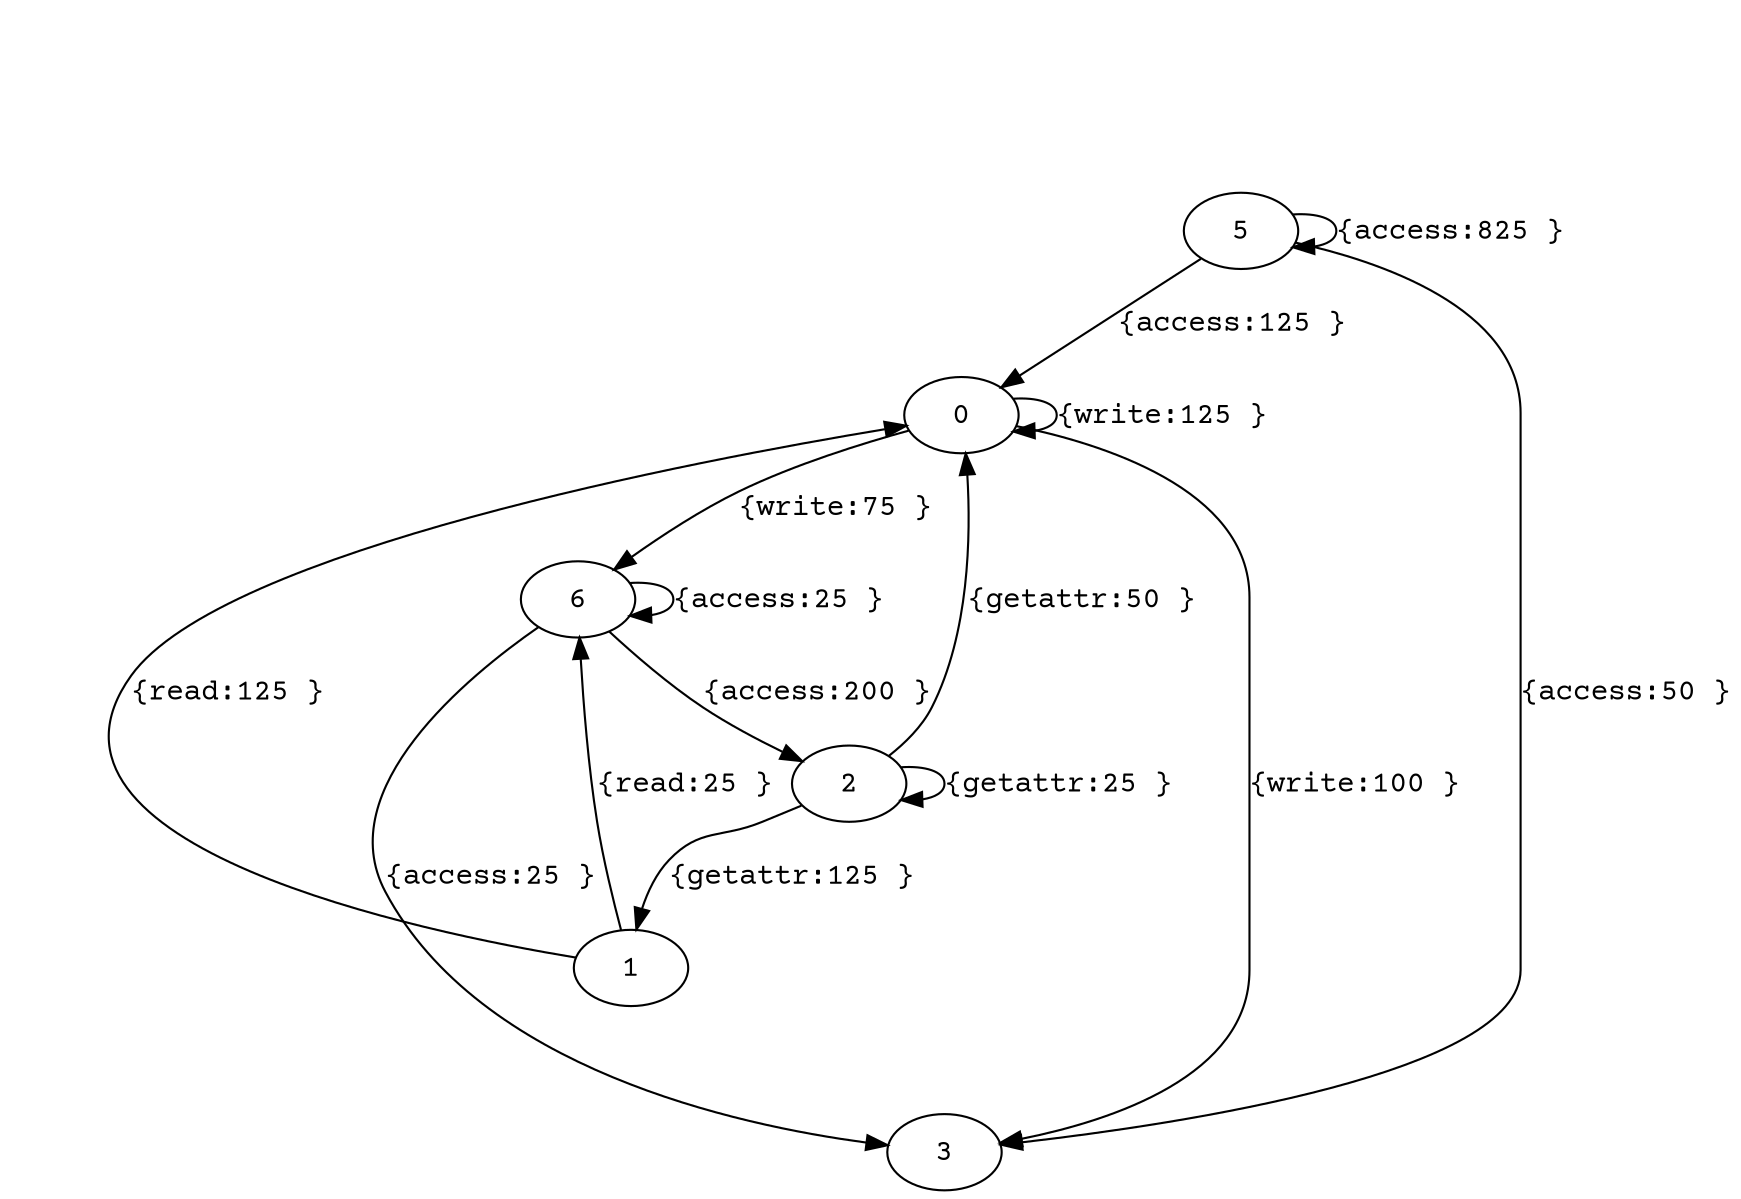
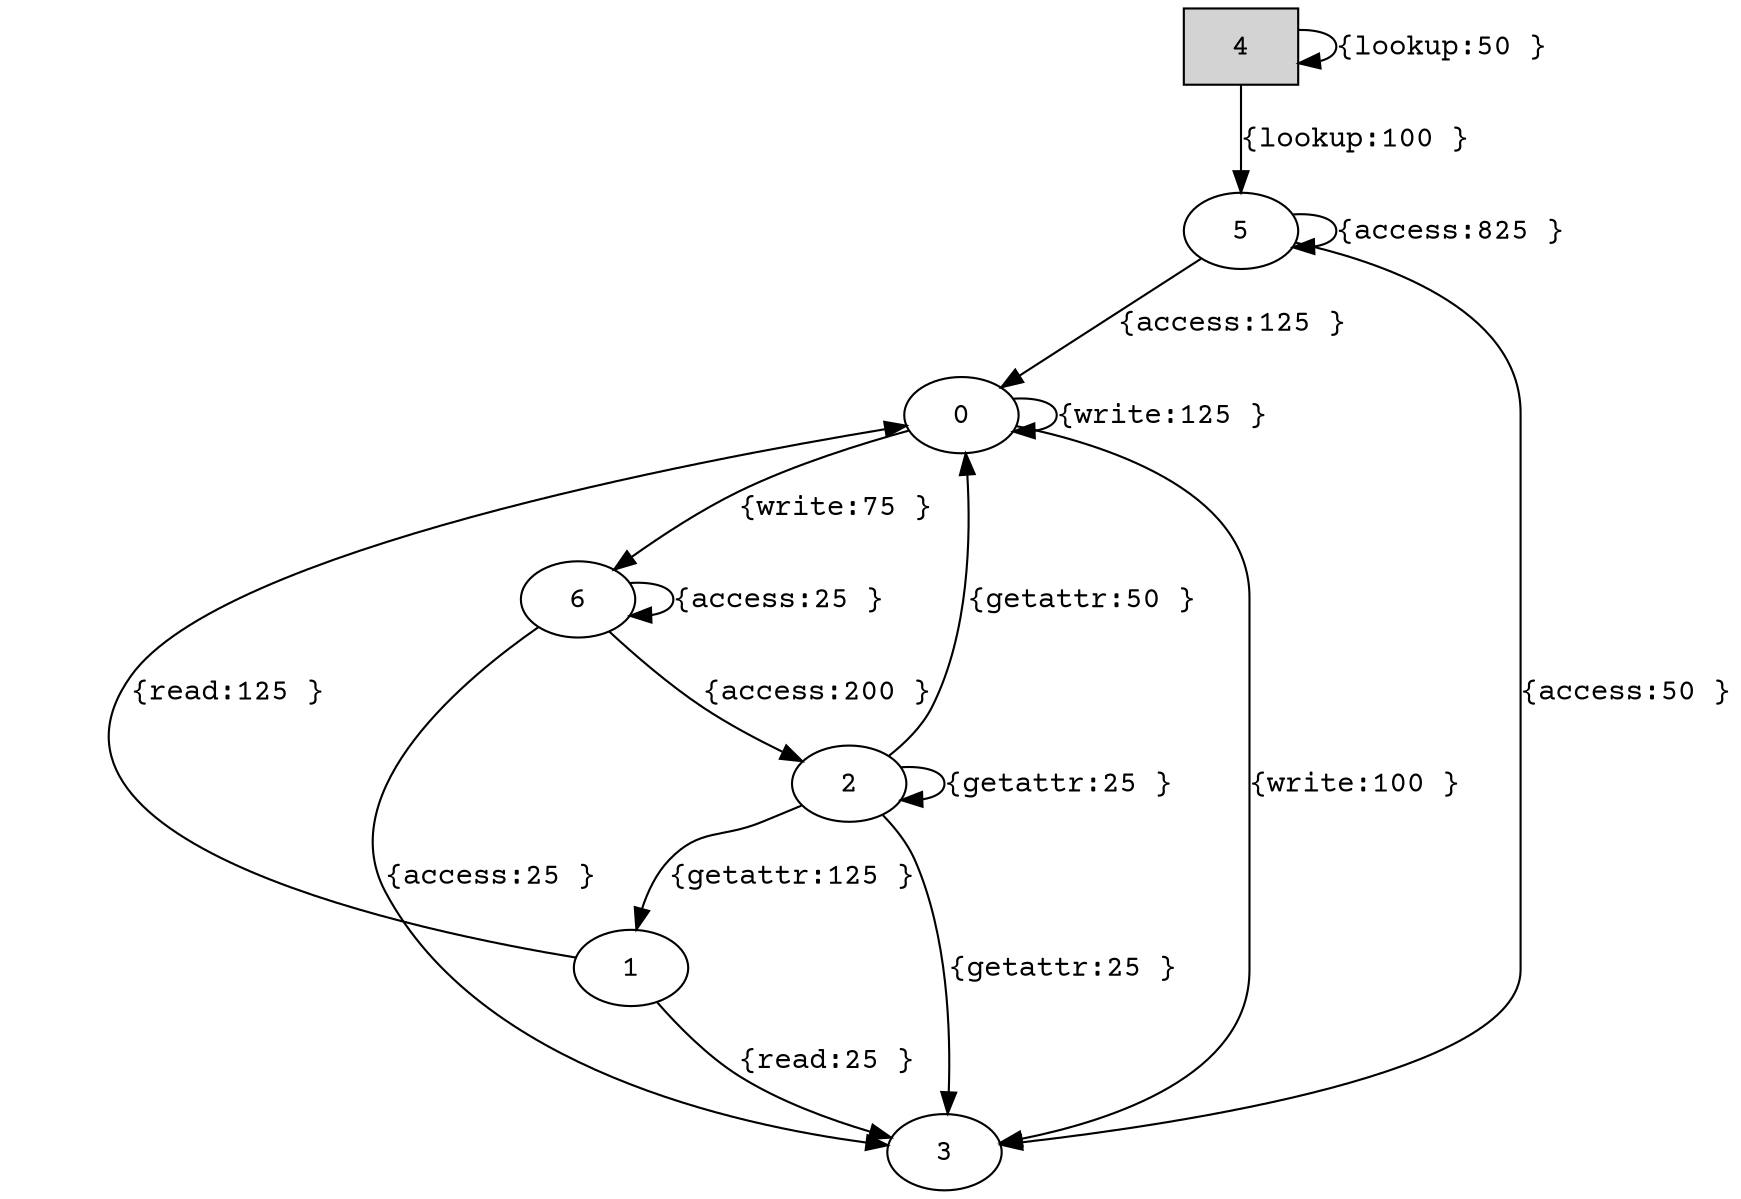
none -> (1241, 47)
(593, 796) -> (753, 1084)
none -> (940, 947)
